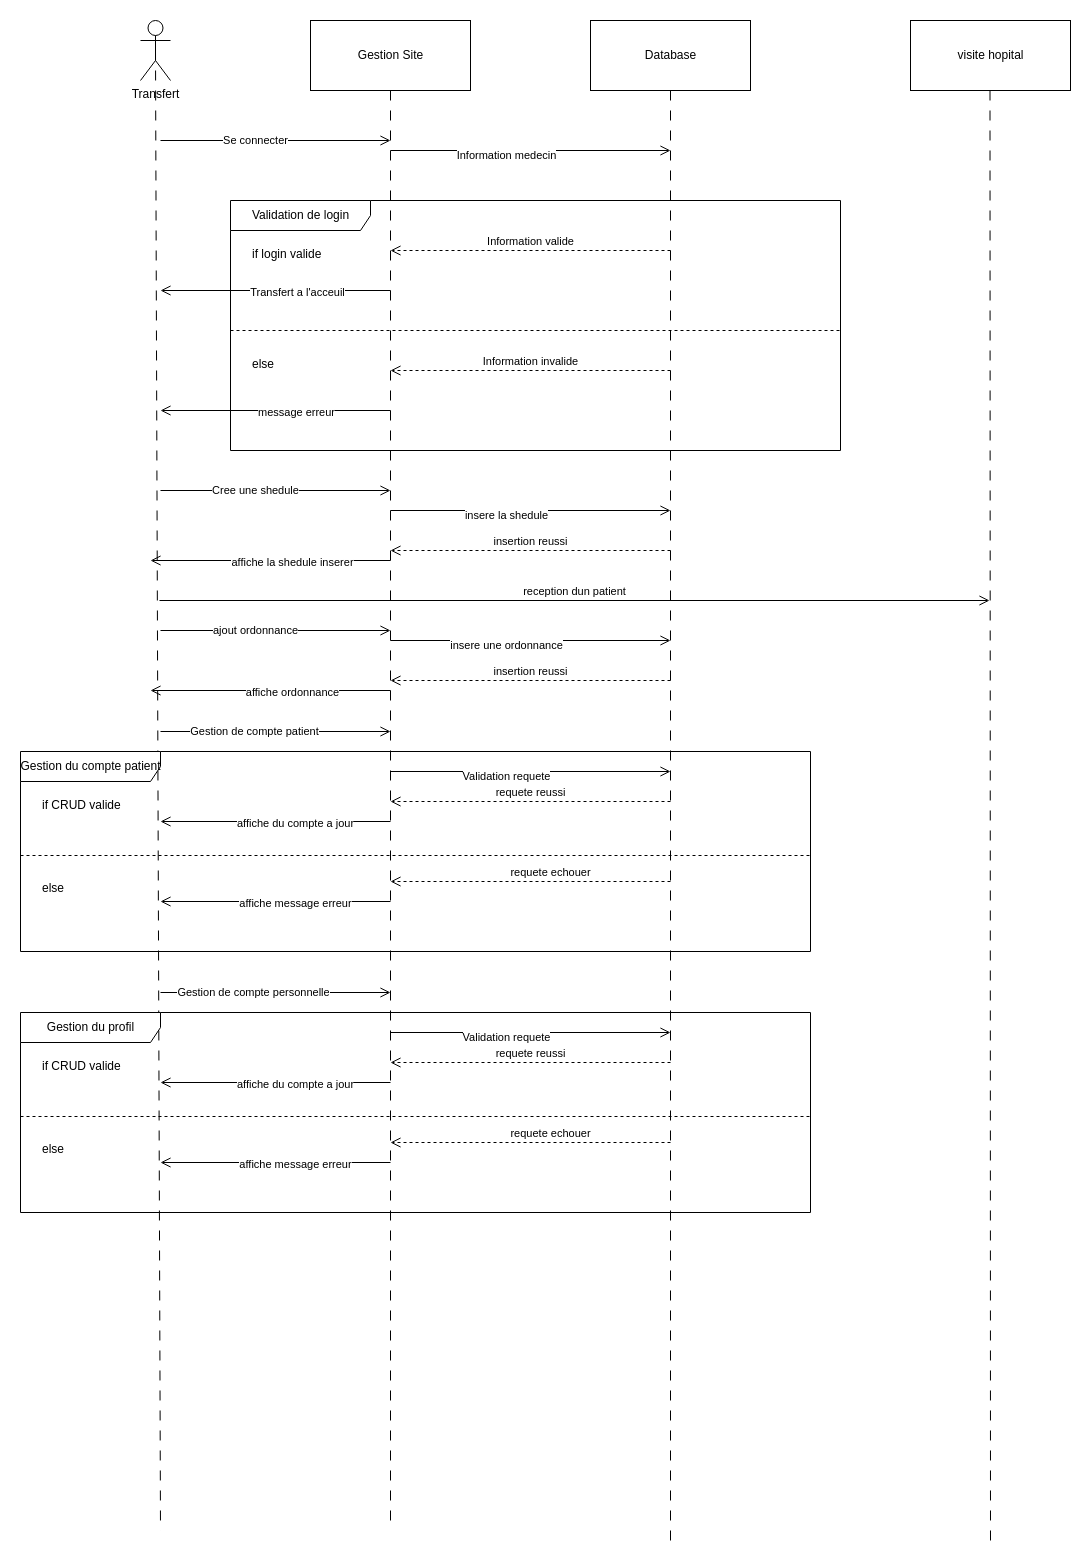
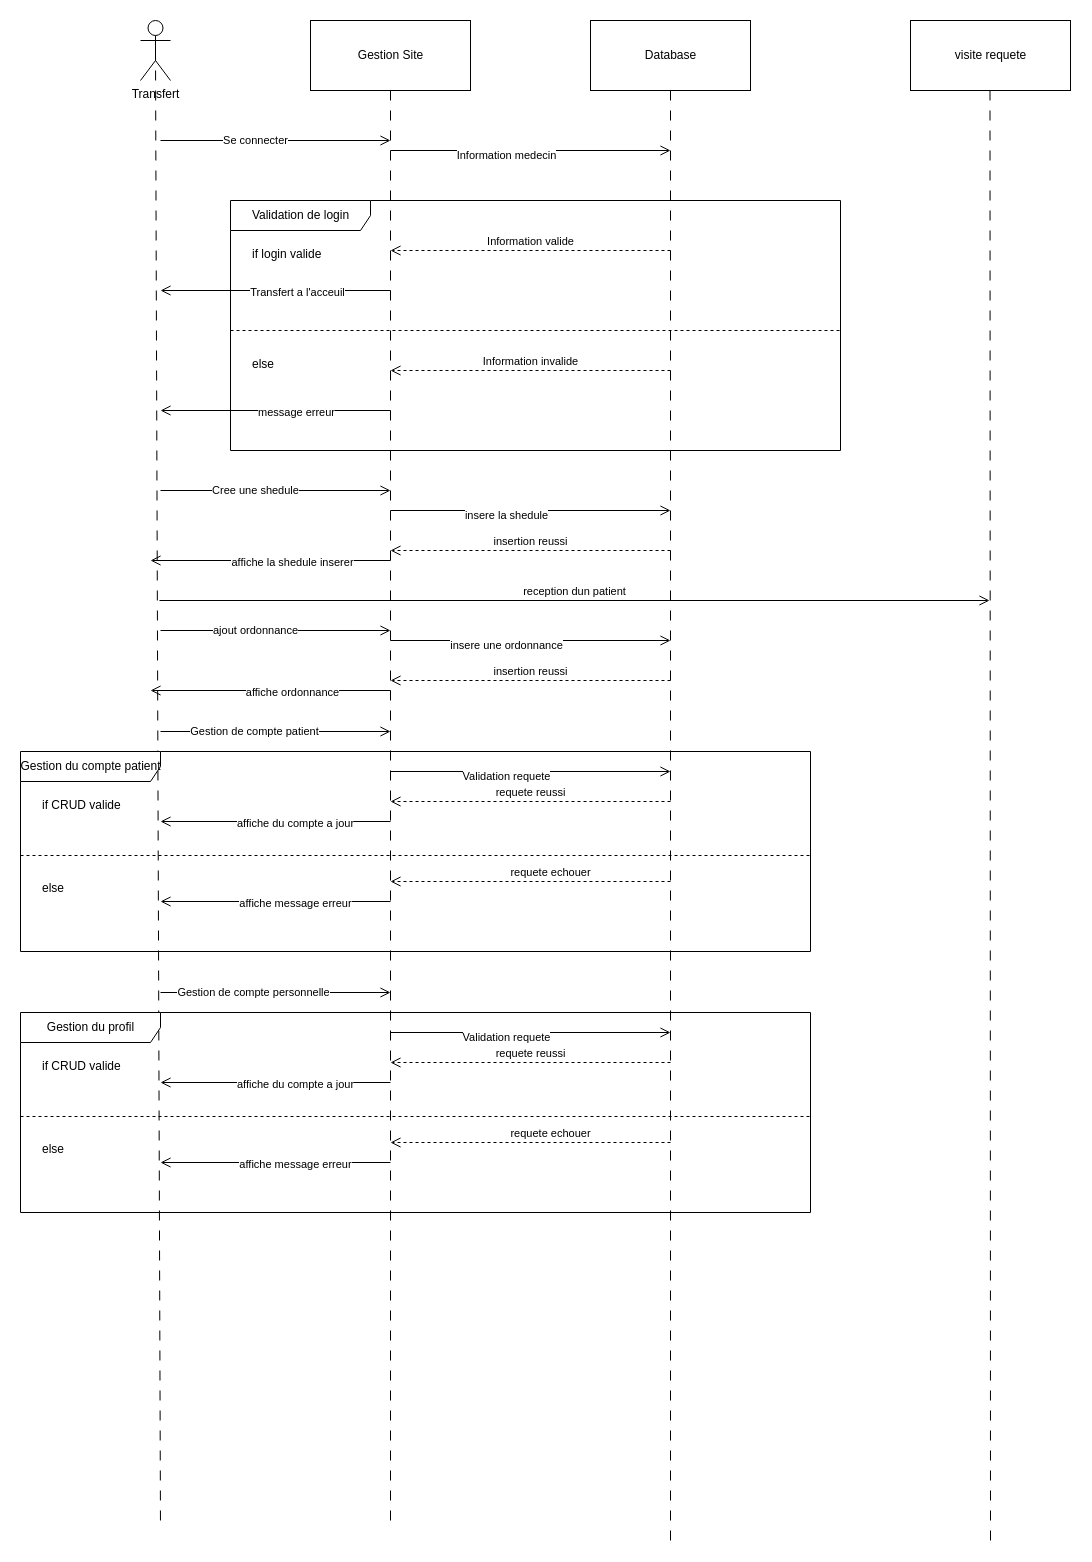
(991, 56) -> (991, 56)
